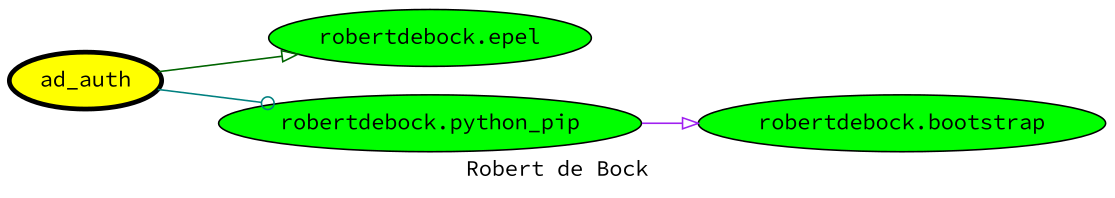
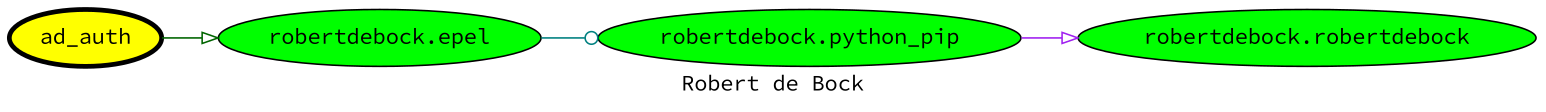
(210, 96) -> (563, 38)
(902, 123) -> (1307, 38)
